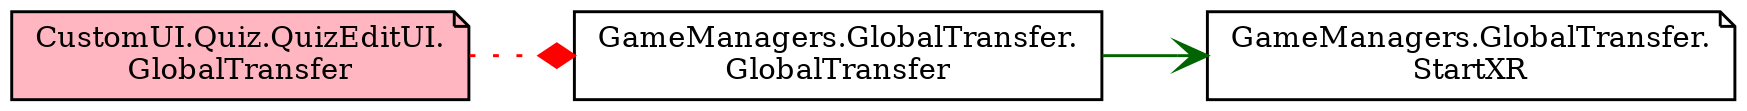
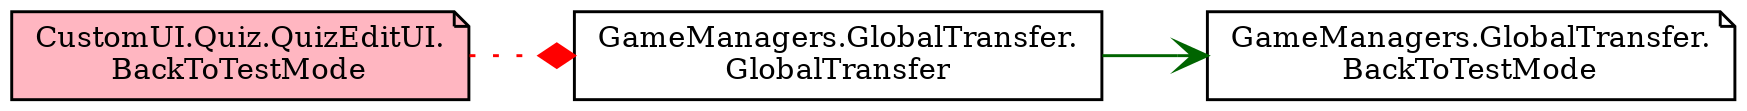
(240, 56) -> (240, 56)
(1471, 56) -> (1471, 56)
